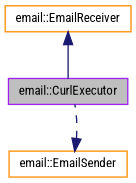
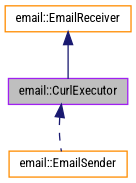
(77, 121) -> (60, 134)
